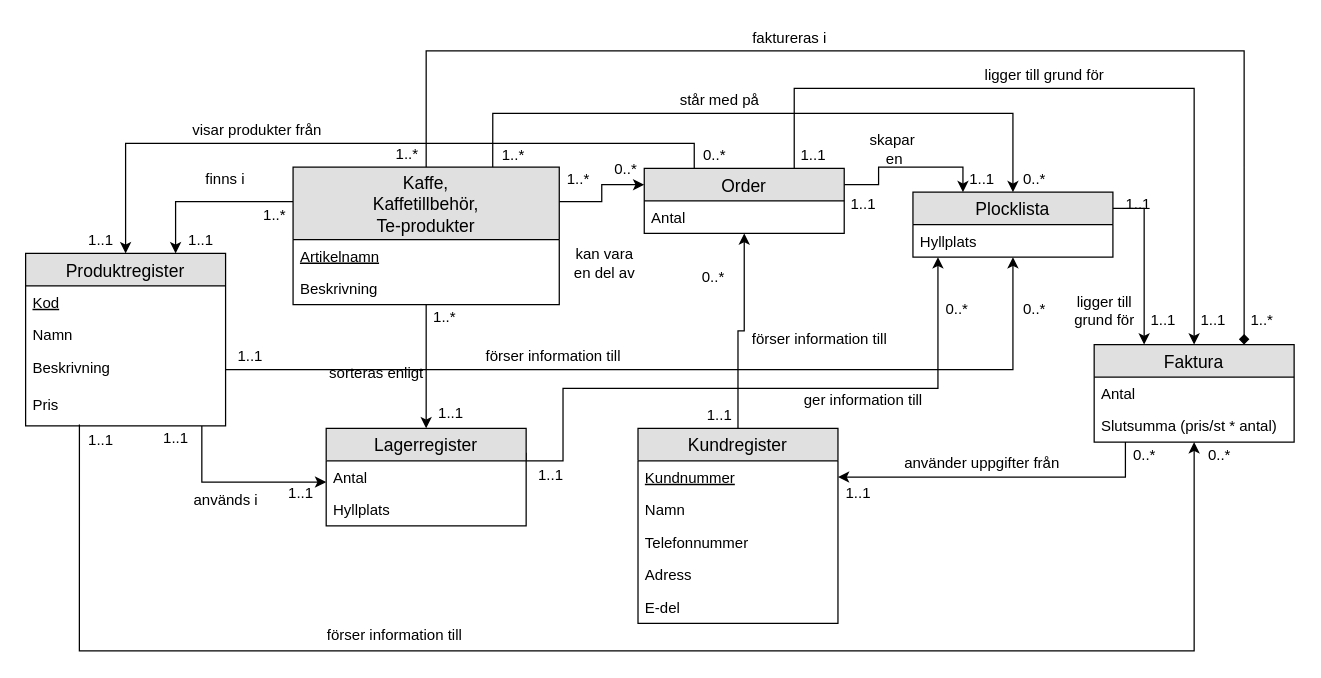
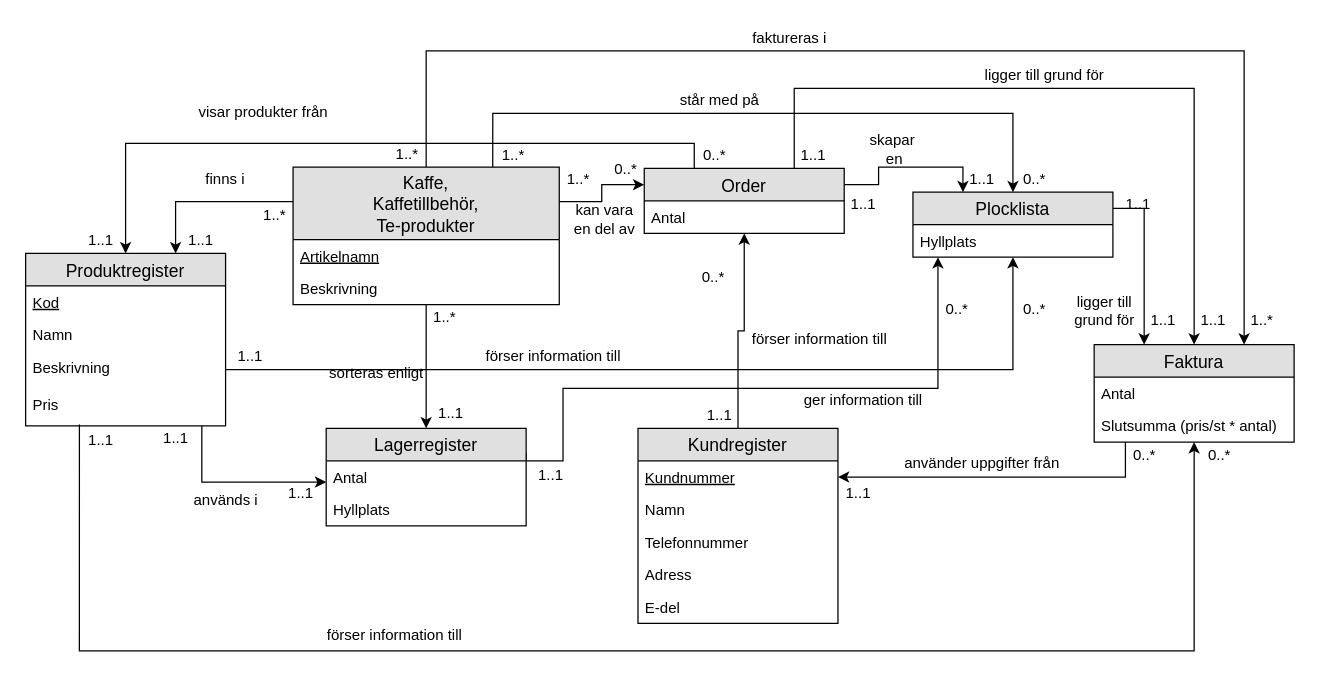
(257, 131) -> (263, 112)
(604, 263) -> (604, 219)
(1244, 334) -> (1244, 334)
